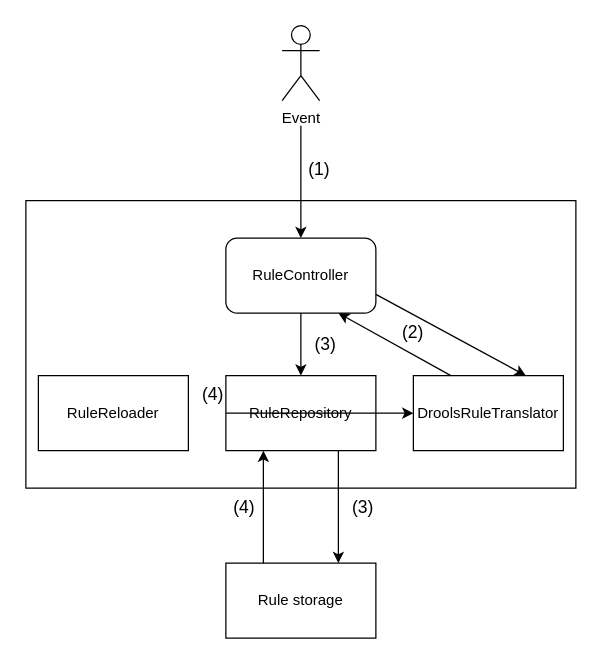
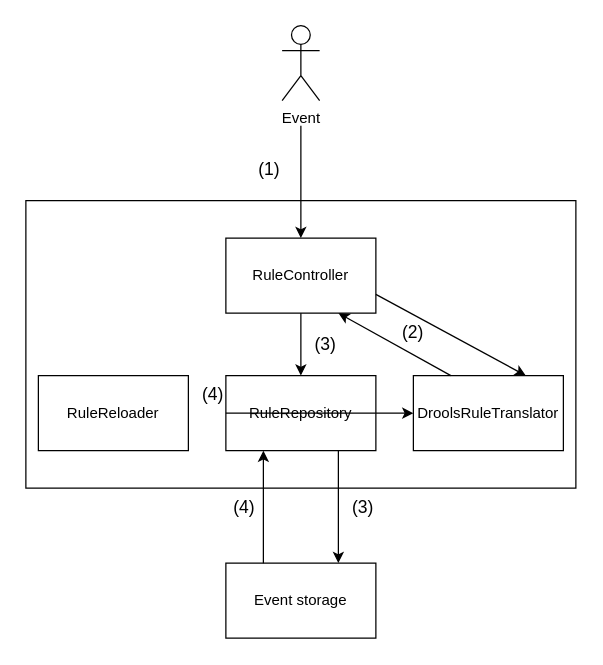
(319, 169) -> (269, 169)
(301, 276) -> (301, 276)
(301, 601) -> (301, 601)
